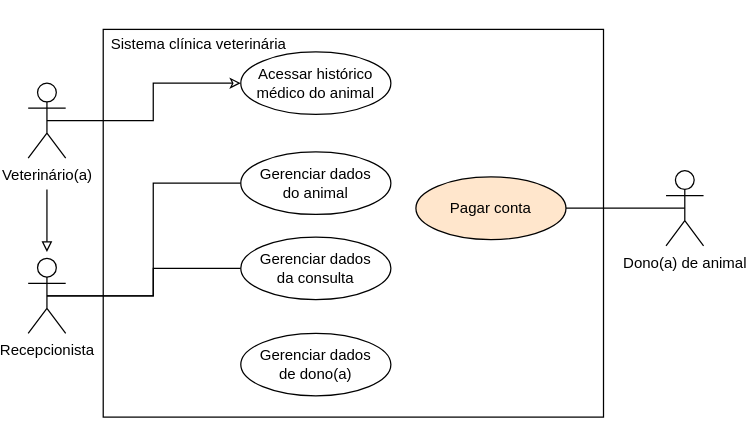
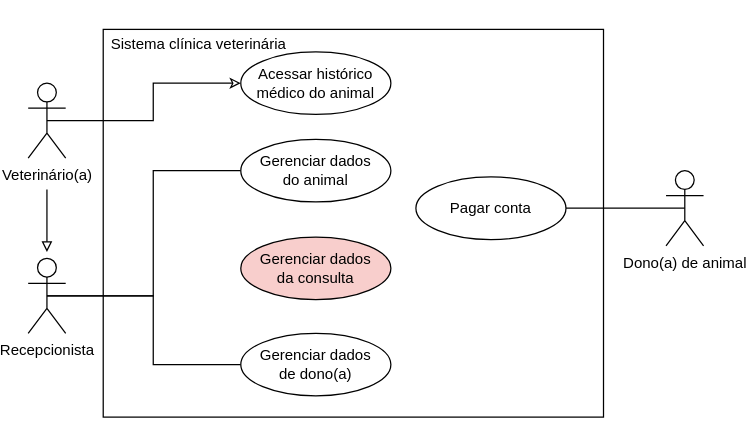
(316, 183) -> (316, 171)
(491, 208) -> (491, 208)
(197, 268) -> (163, 364)
(316, 268) -> (316, 268)
